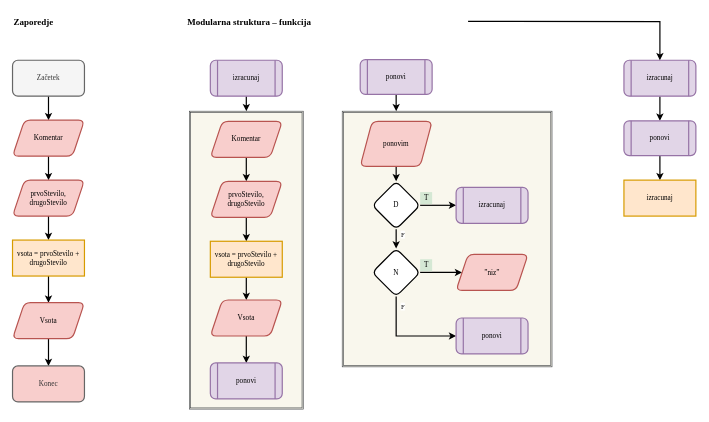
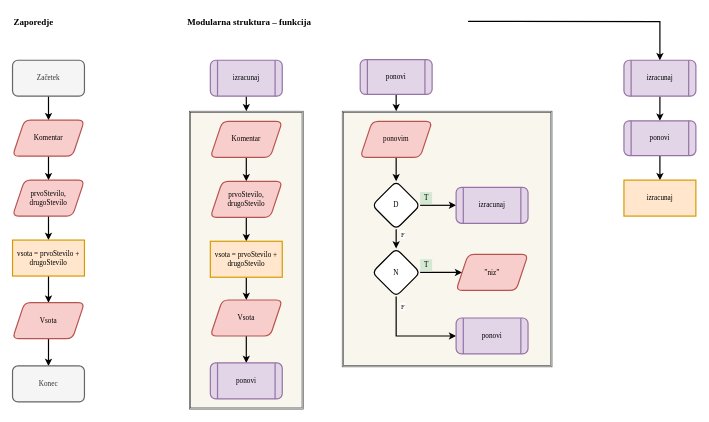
(396, 144) -> (396, 140)
(48, 384) -> (48, 384)
